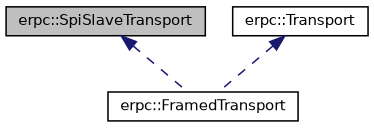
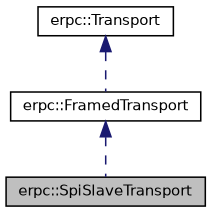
(160, 69) -> (106, 157)
